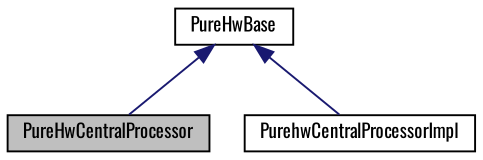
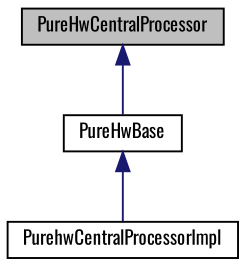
(164, 86) -> (123, 90)
